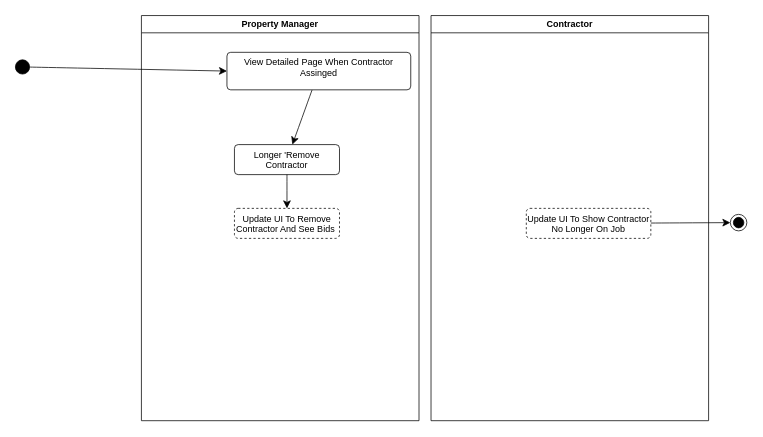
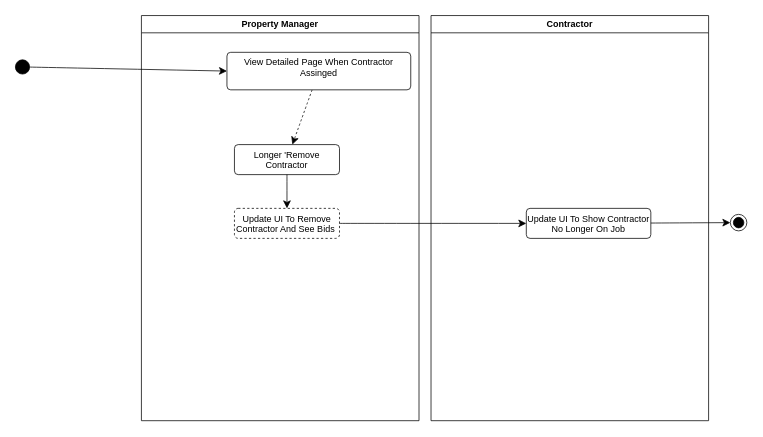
(303, 114) -> (303, 114)
none -> (432, 223)
(588, 223) -> (588, 223)
